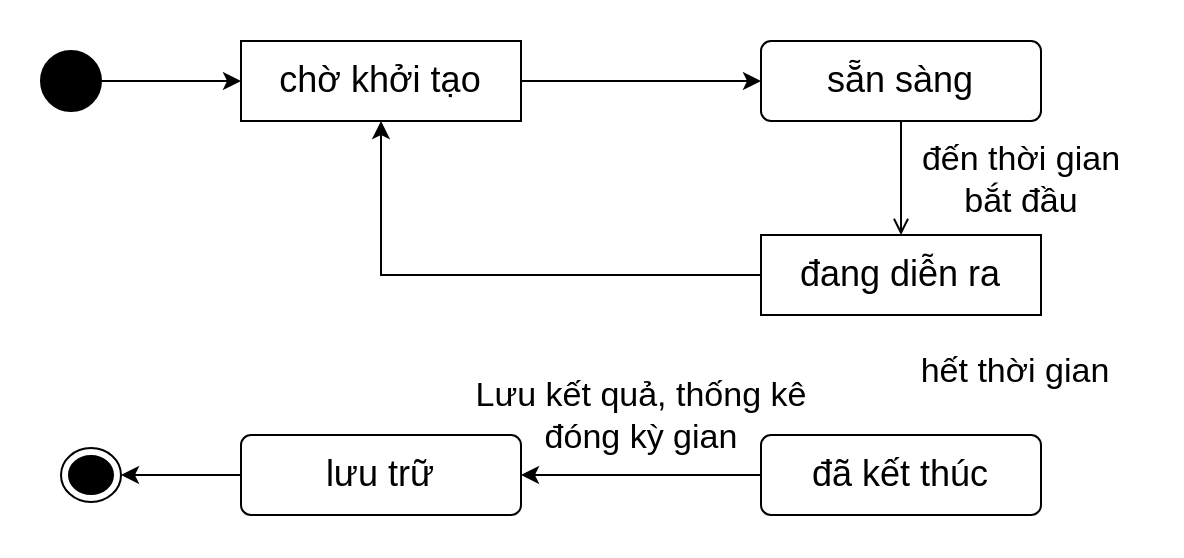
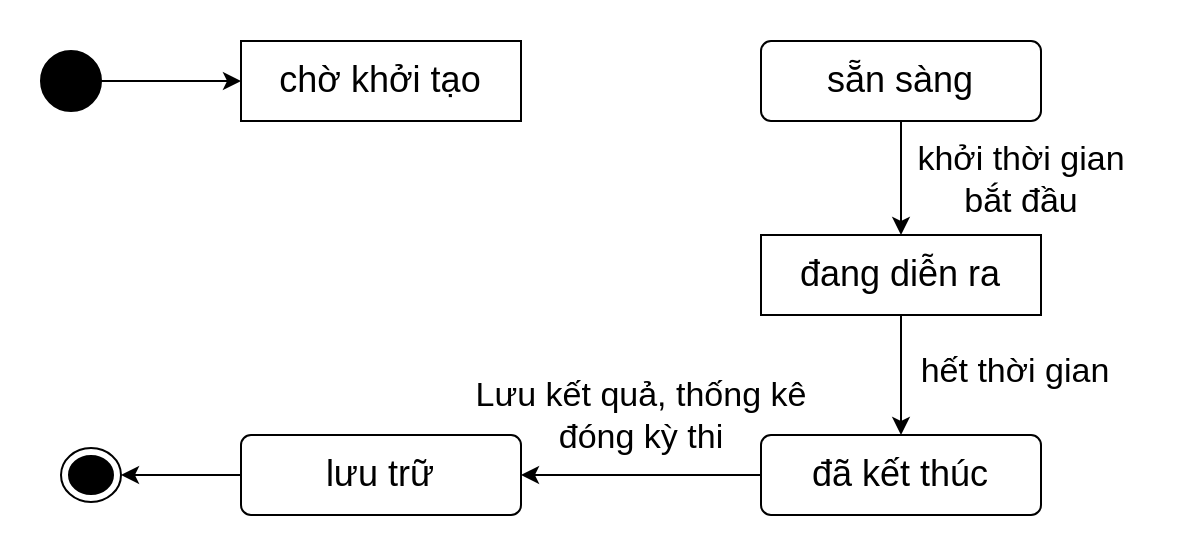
(634, 81) -> none
(1022, 181) -> (1022, 181)
(901, 222) -> (901, 220)
(501, 275) -> (901, 368)
(642, 417) -> (642, 417)
